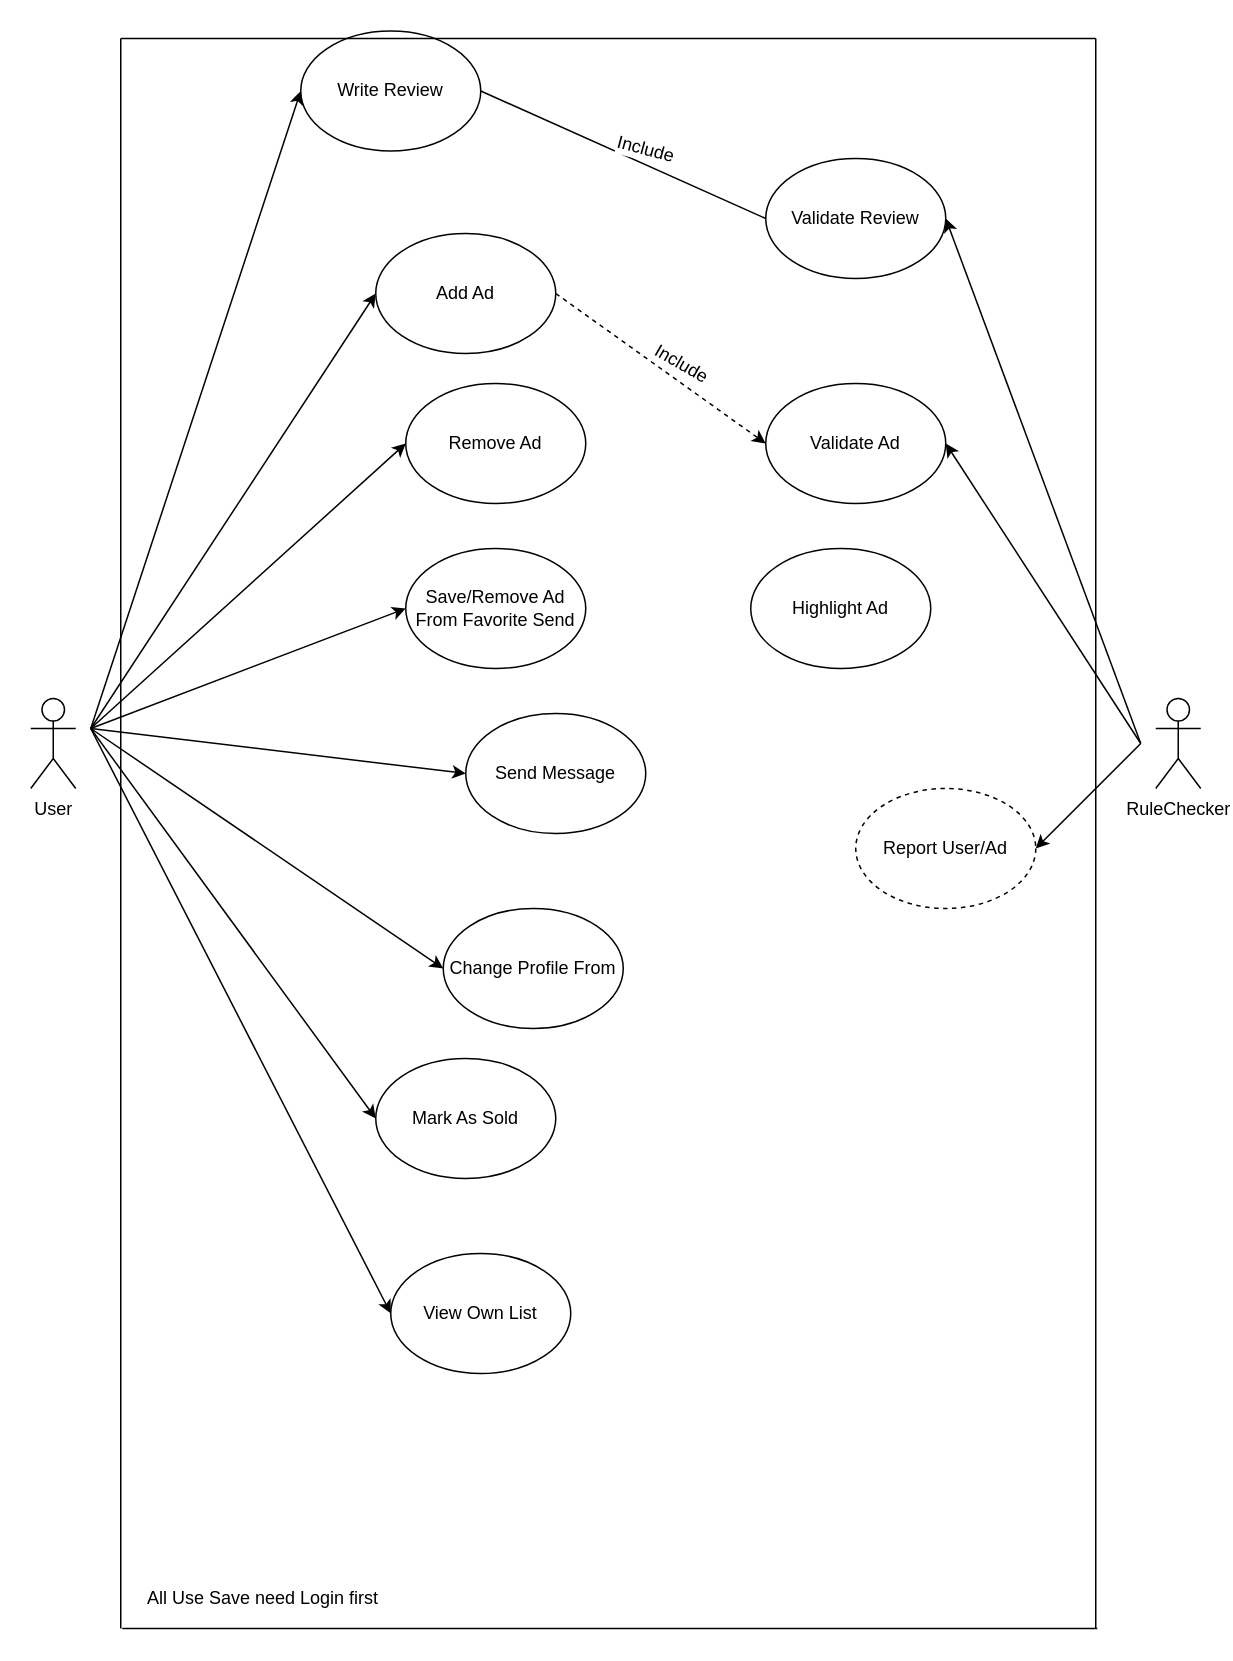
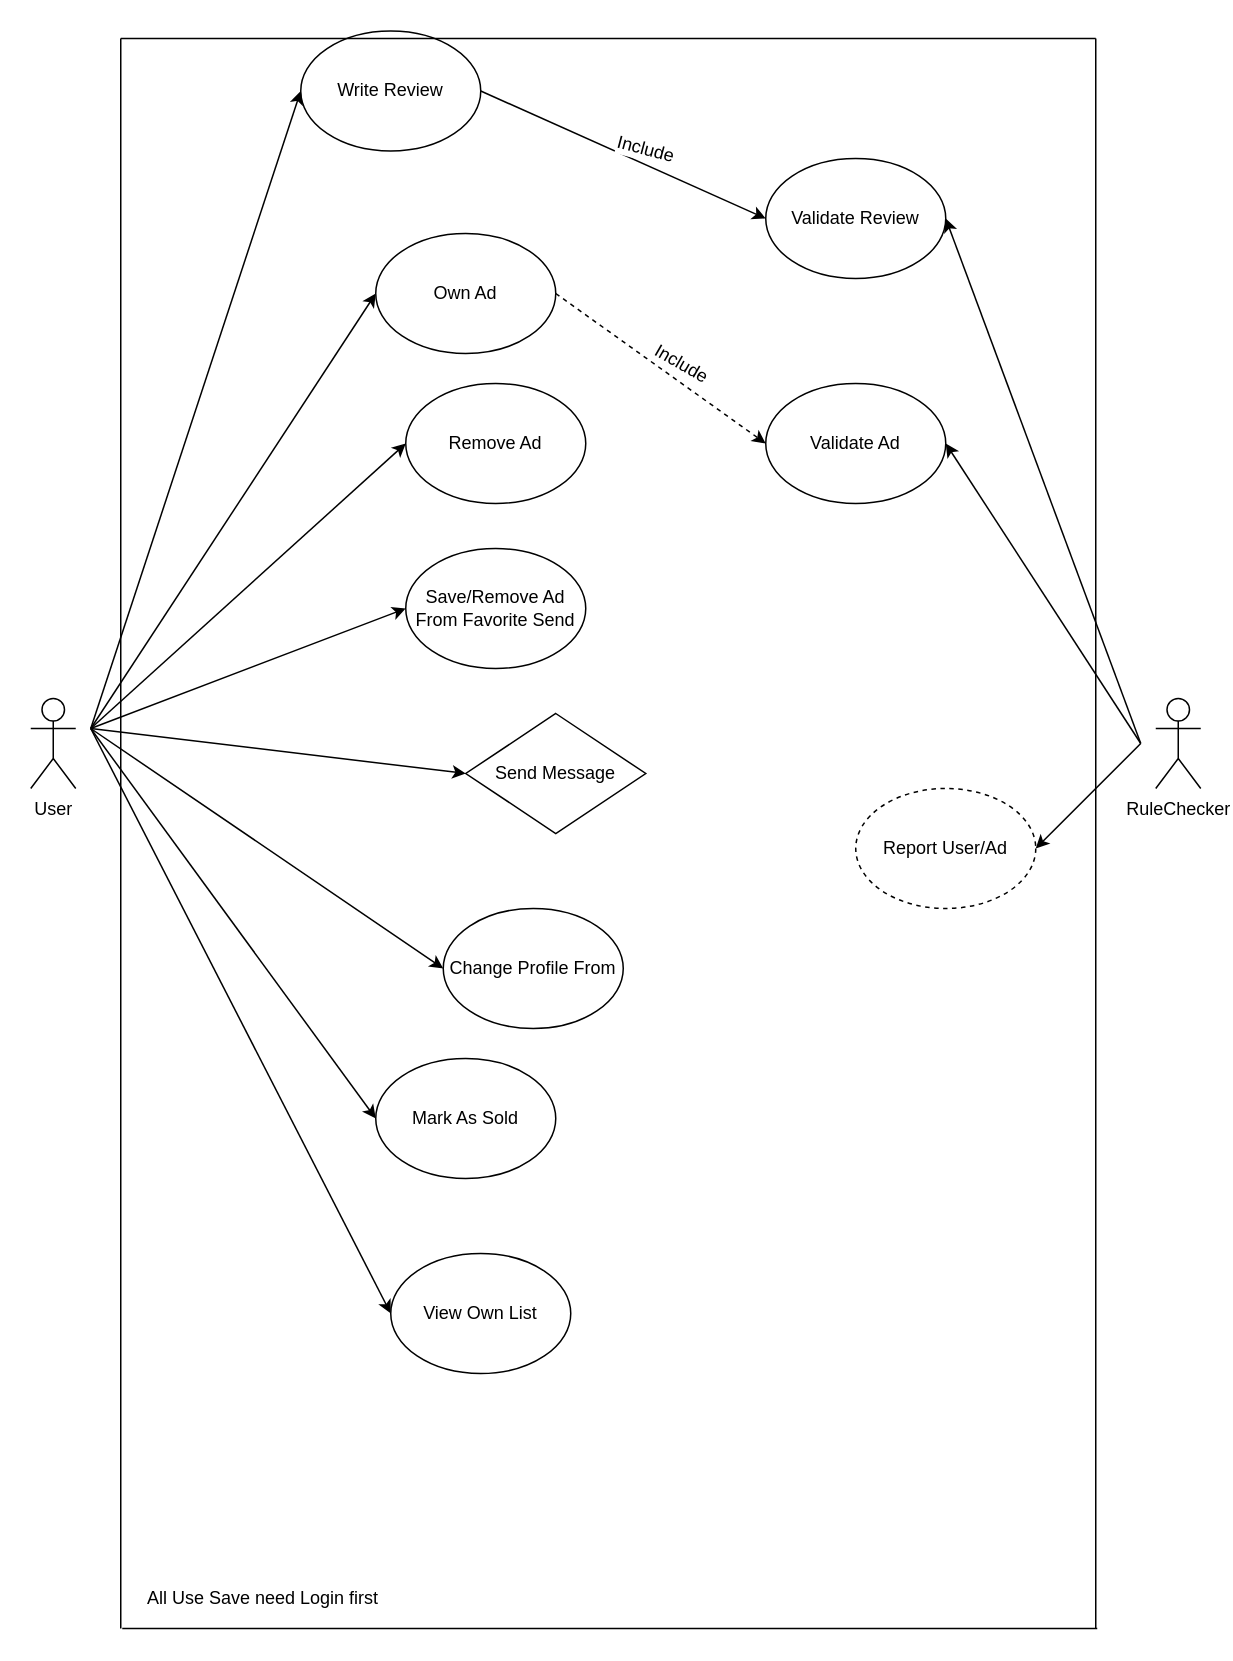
(758, 215) -> (755, 214)
(466, 293) -> (466, 293)
(841, 608) -> none
(556, 773) -> (556, 773)
